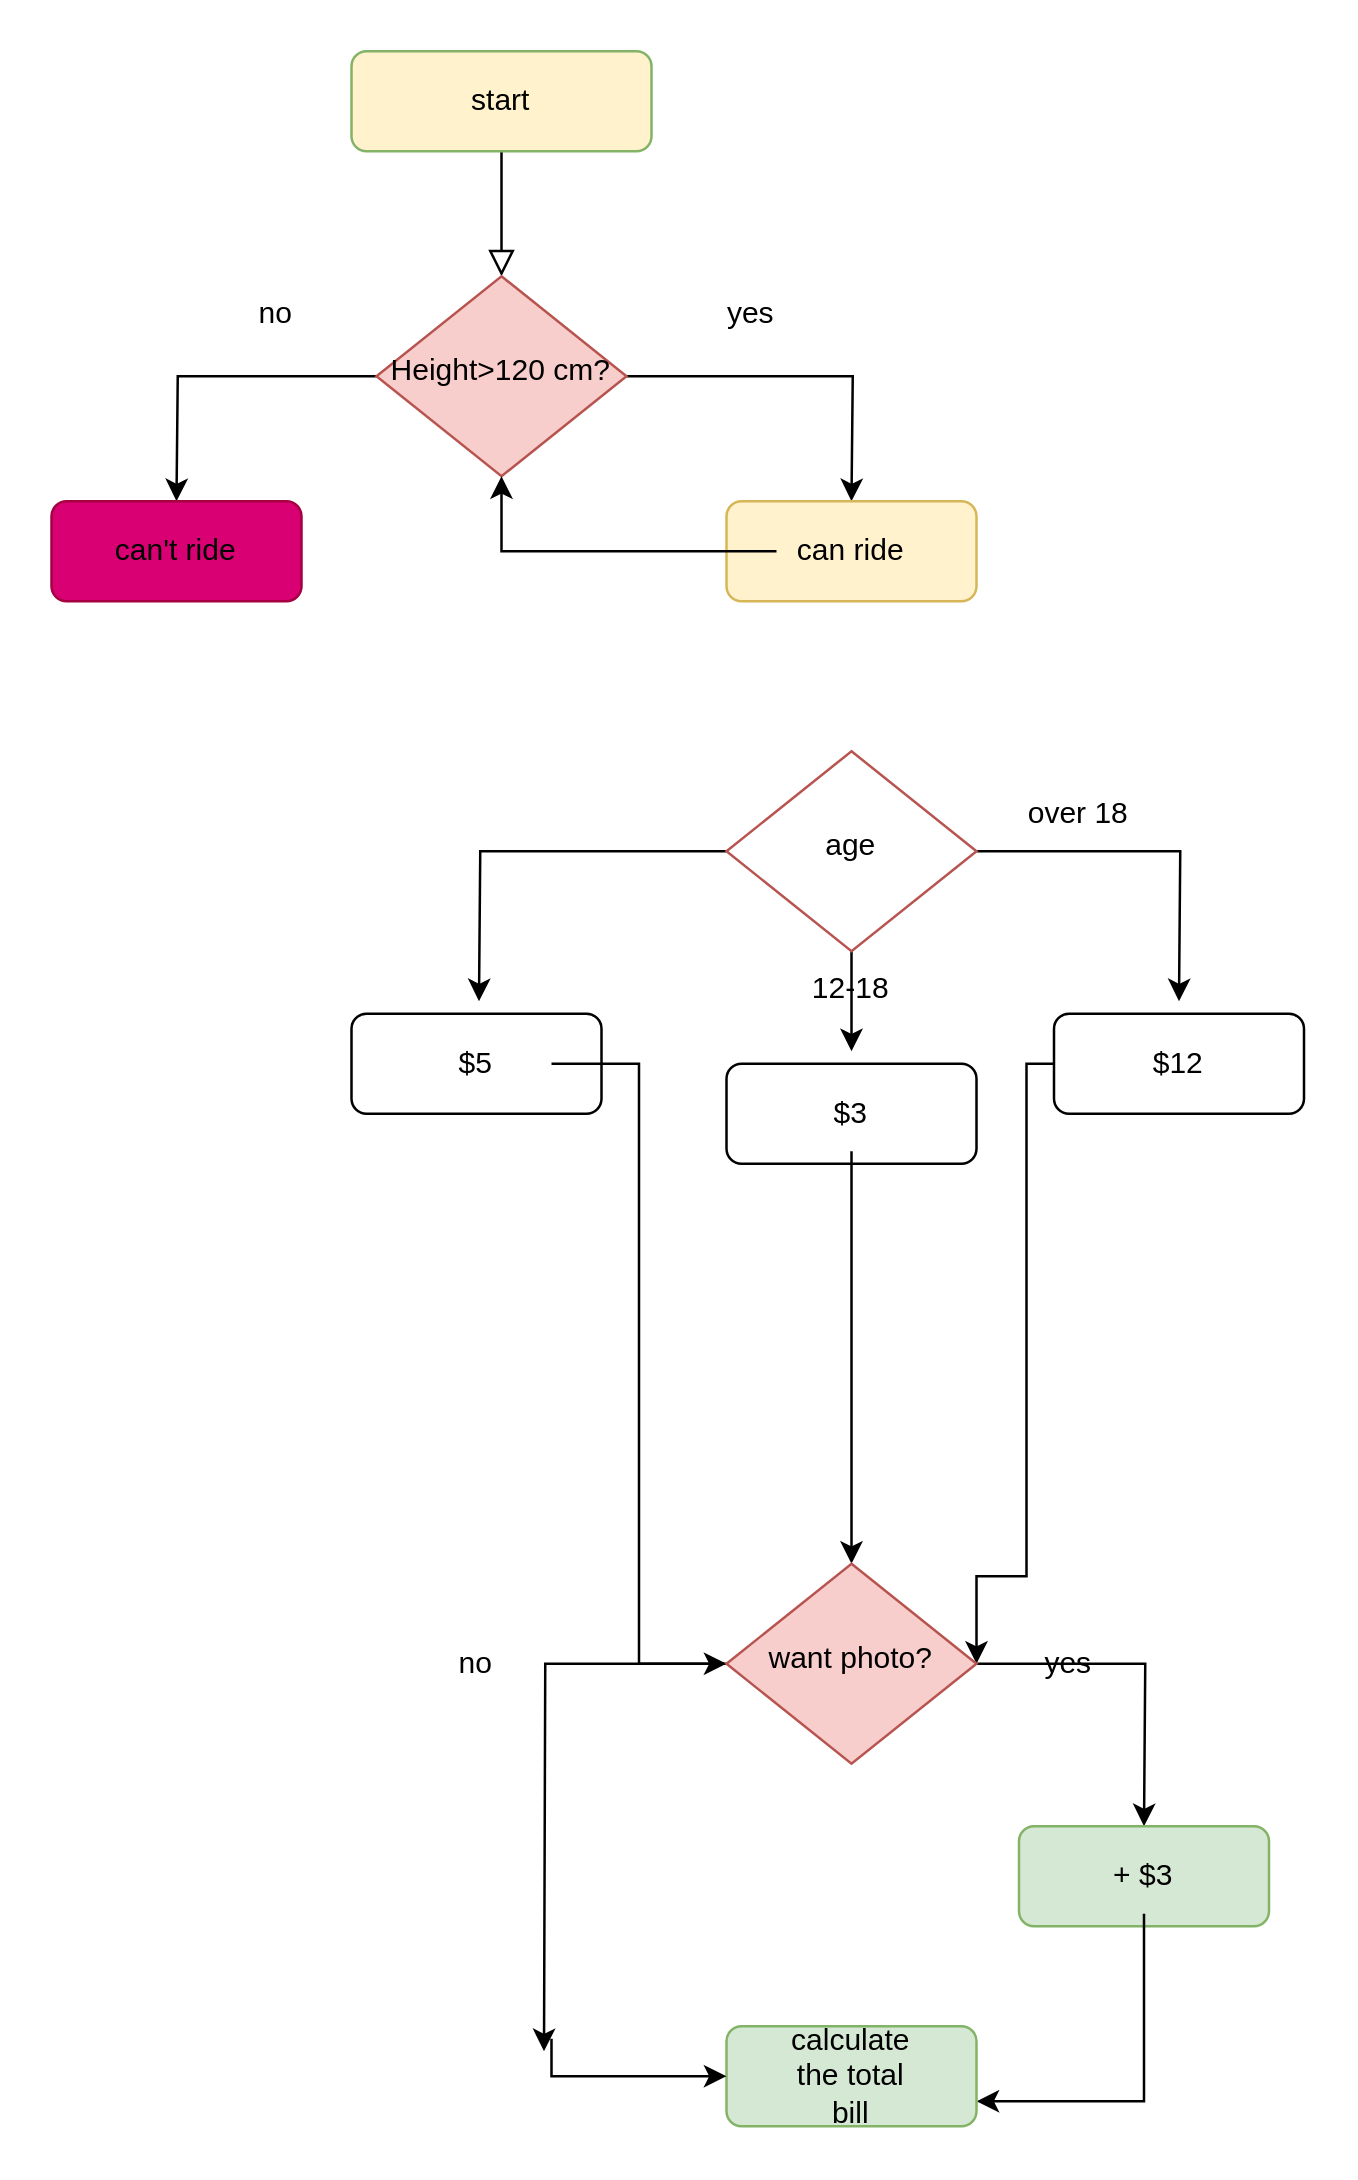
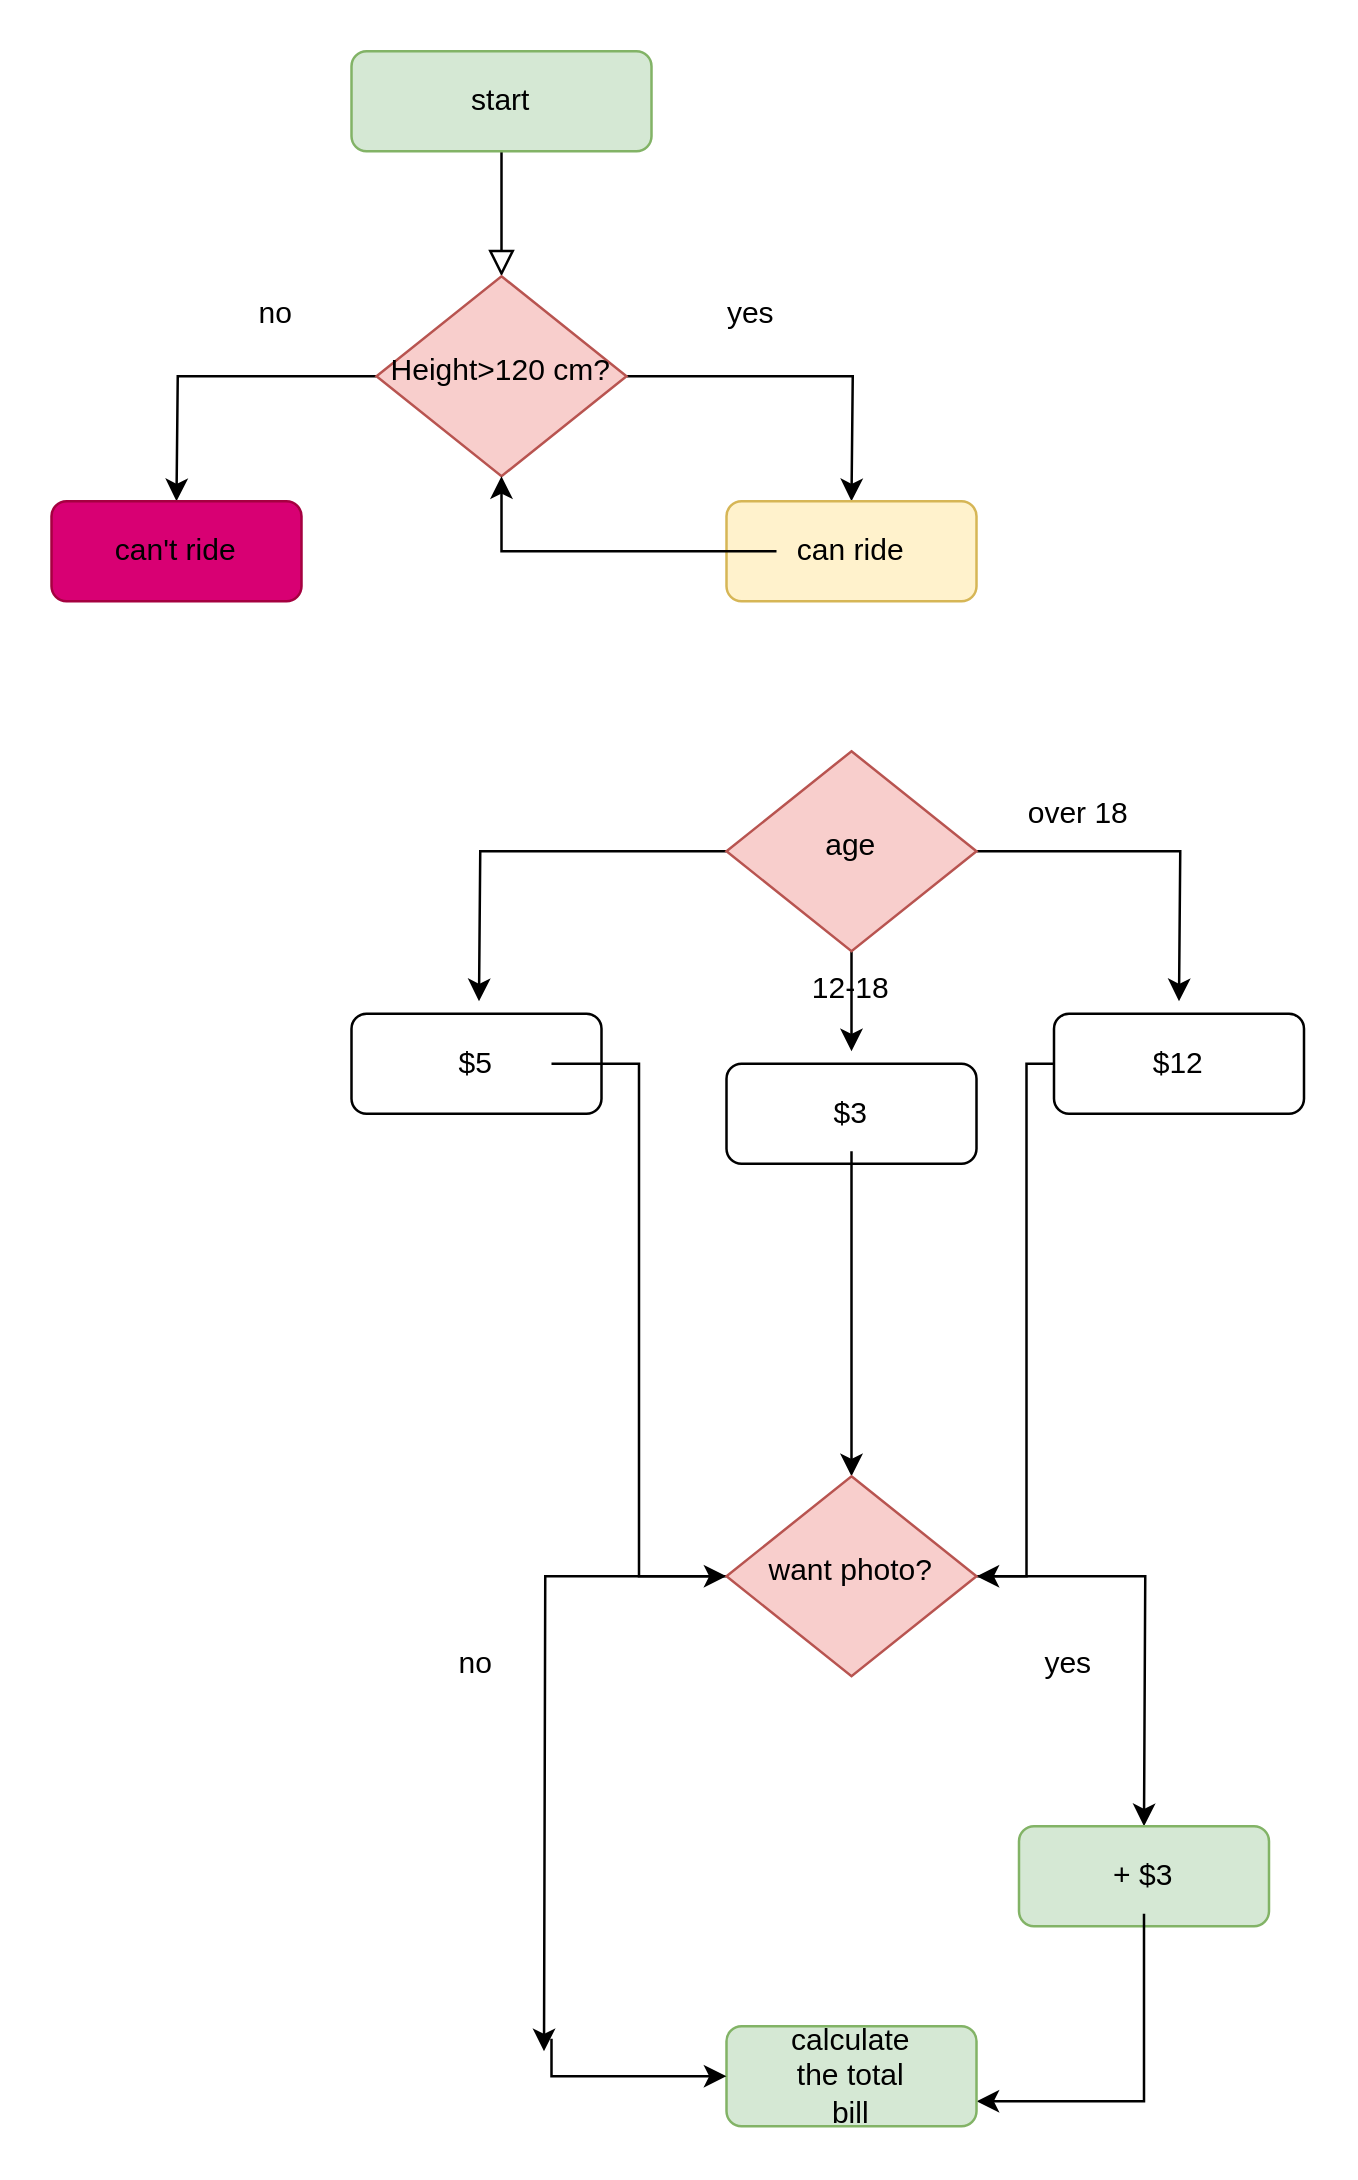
(501, 101) -> (501, 101)
(851, 851) -> (851, 851)
(851, 1664) -> (851, 1576)
